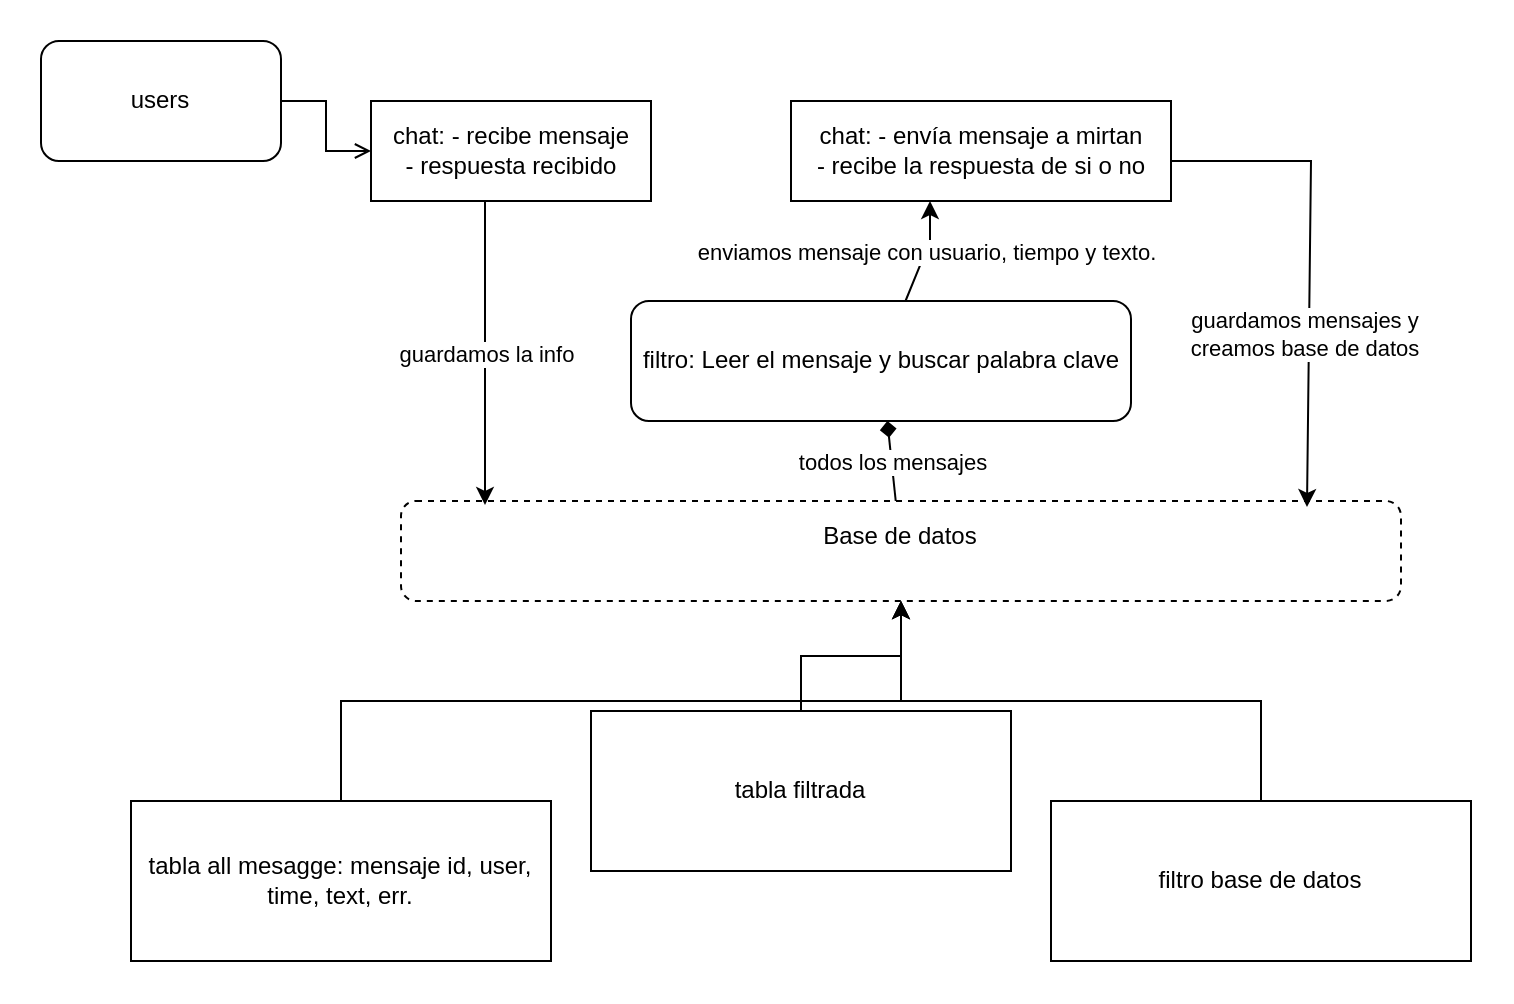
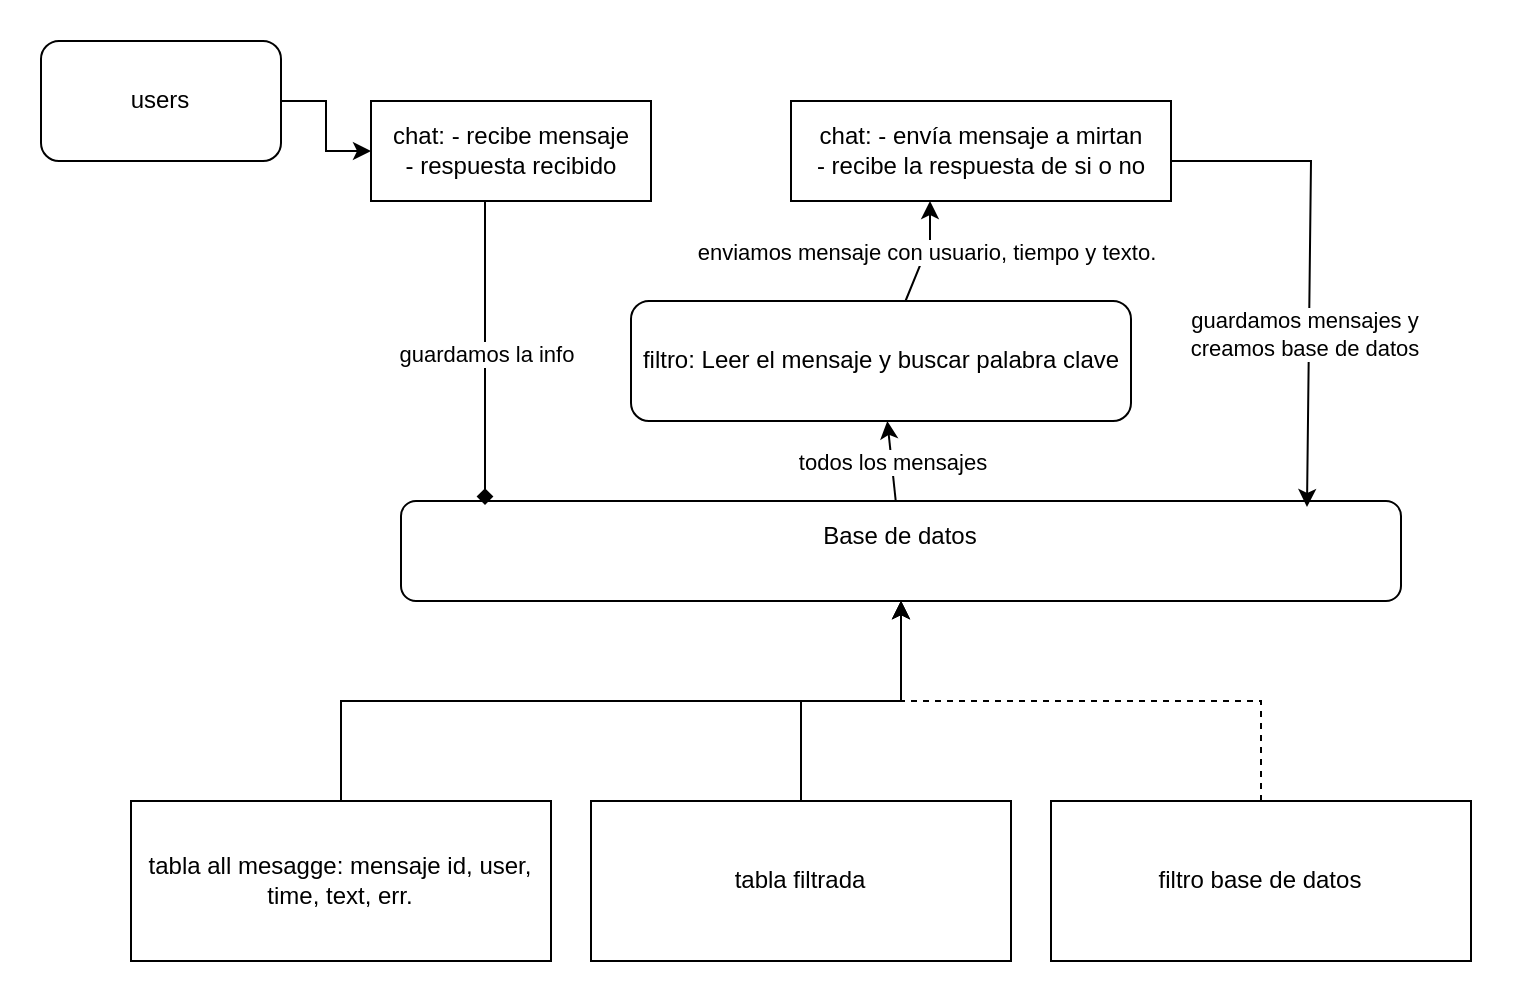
(359, 151) -> (356, 151)
(889, 437) -> (889, 436)
(485, 490) -> (485, 489)
(901, 551) -> (901, 551)
(1131, 701) -> (1131, 701)
(801, 791) -> (801, 881)
